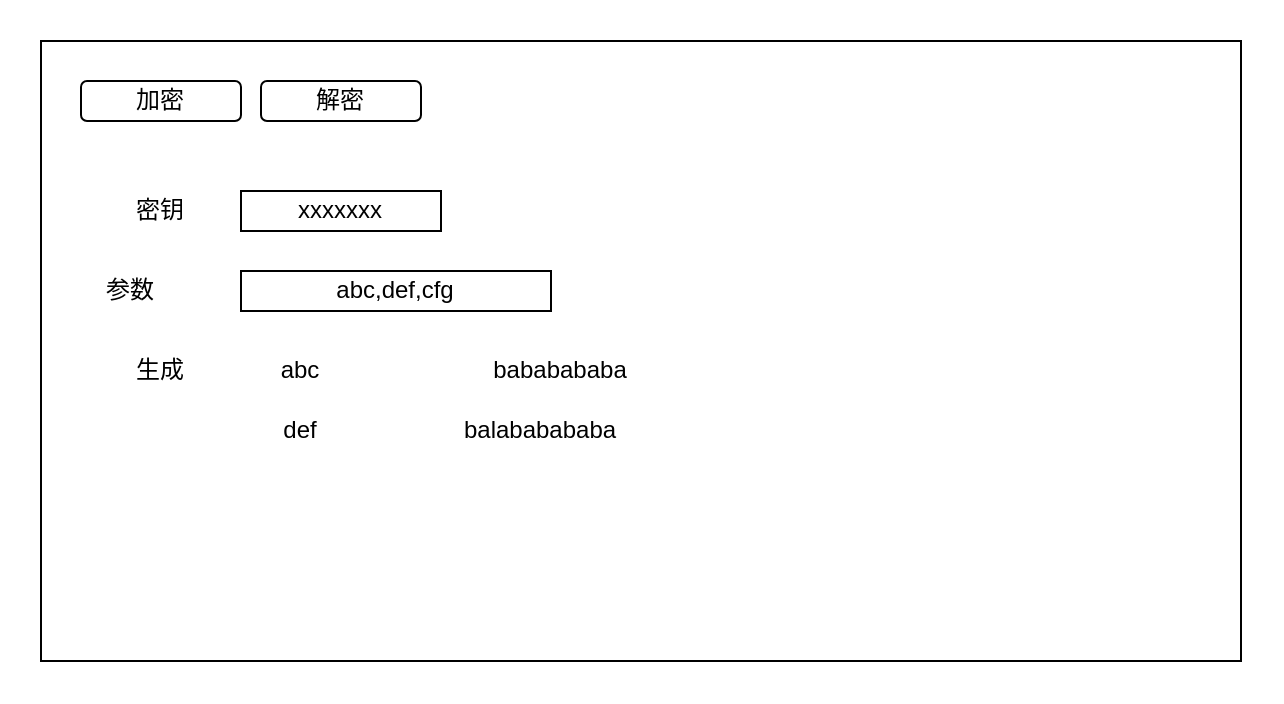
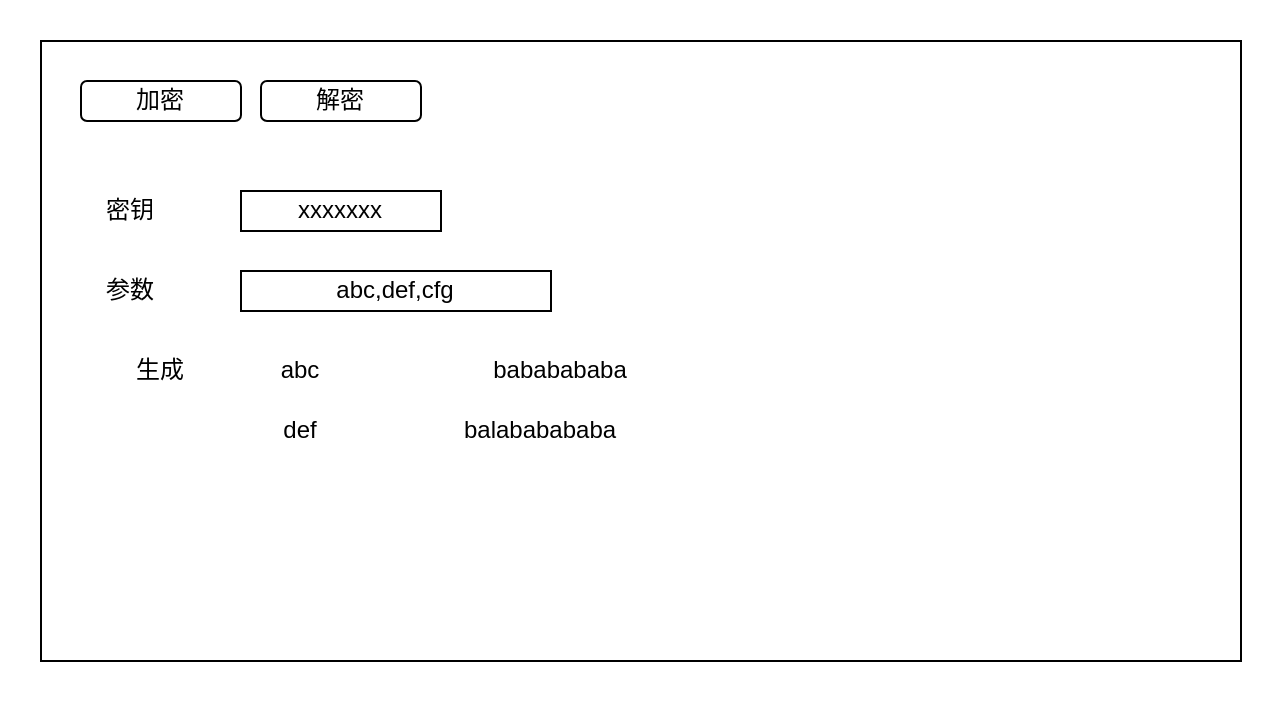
(161, 211) -> (131, 211)
